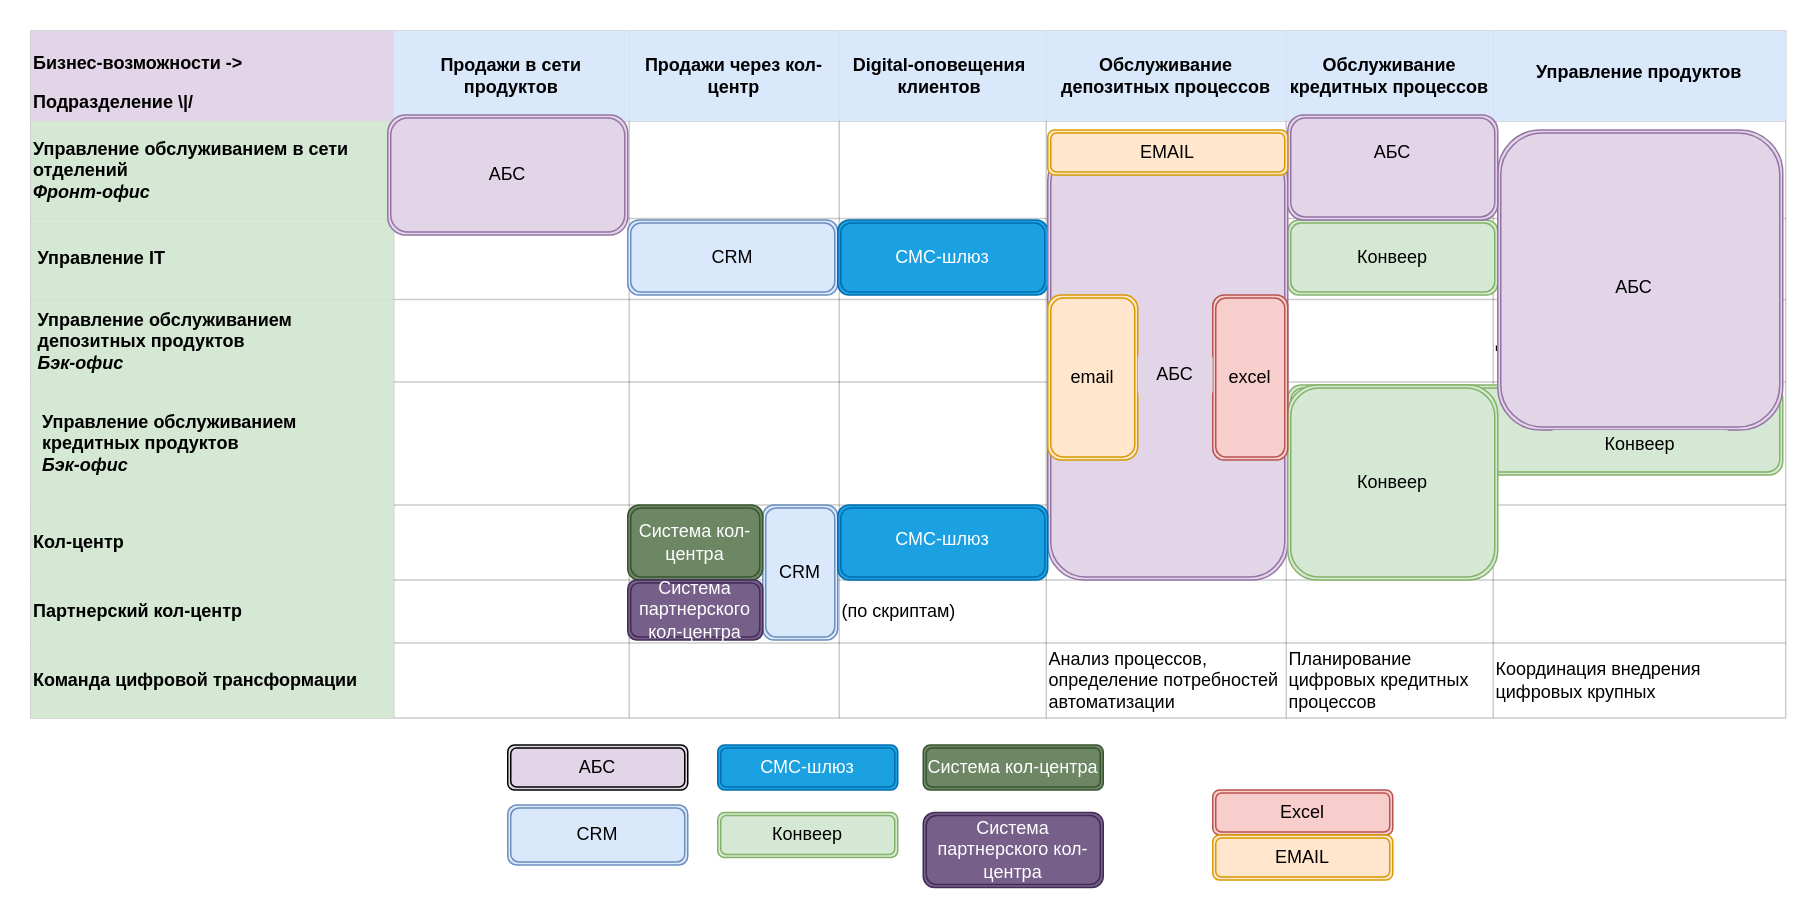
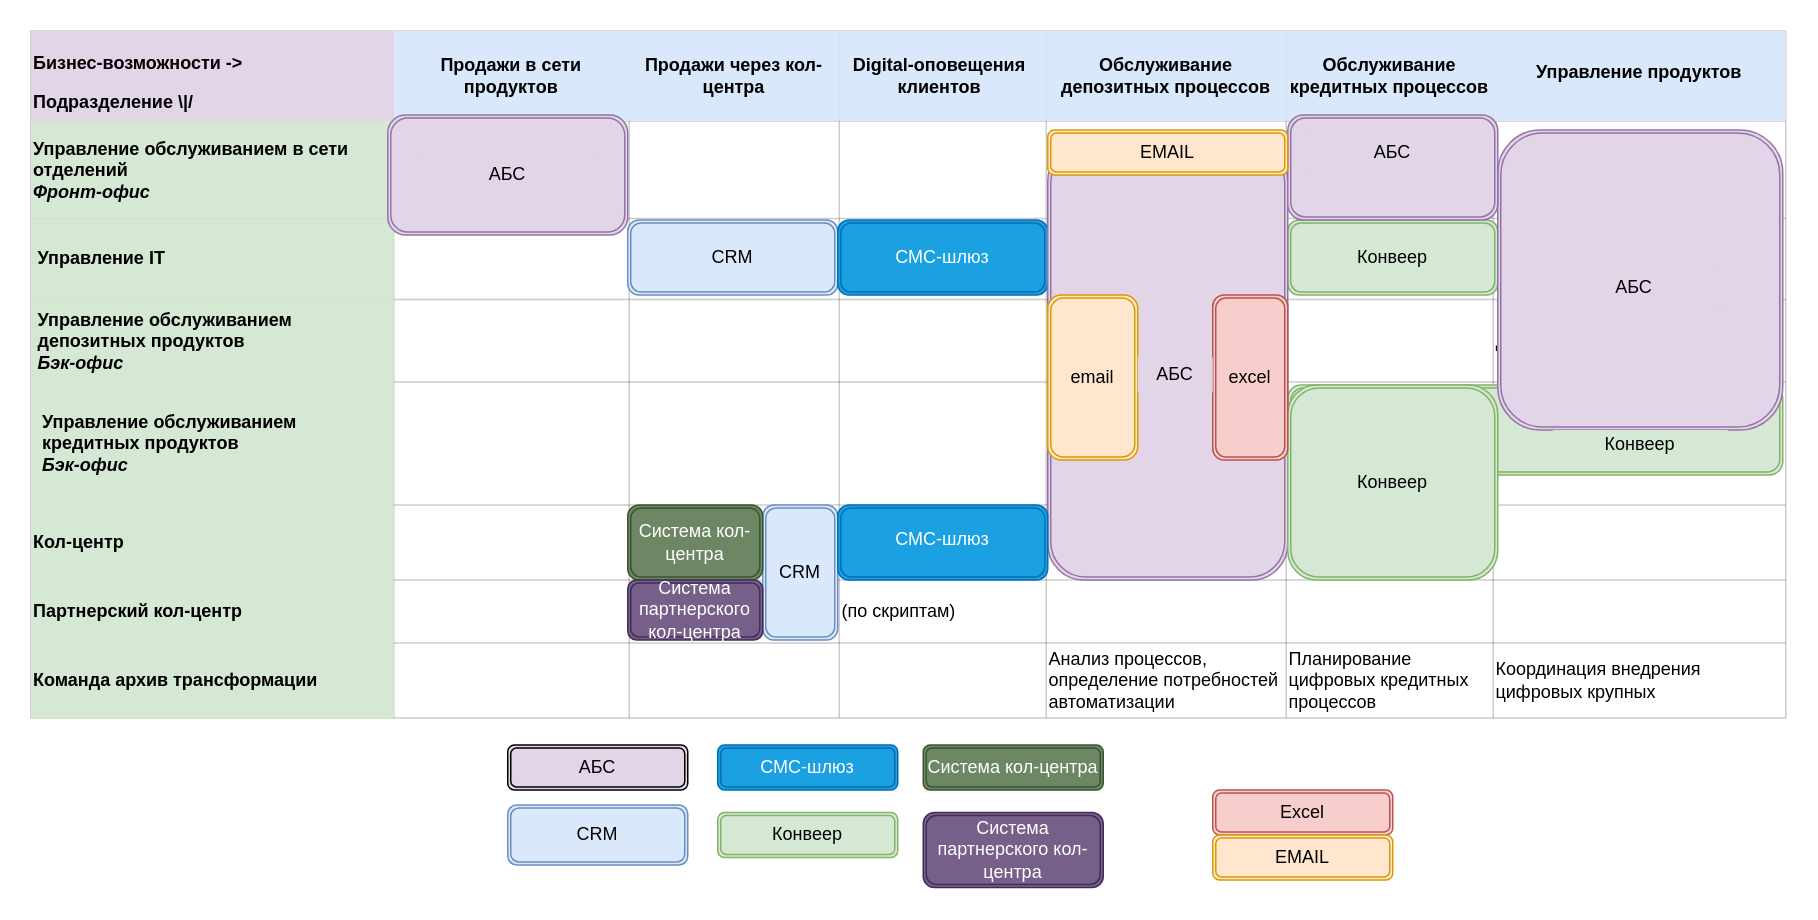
(734, 76) -> (734, 76)
(180, 680) -> (165, 680)
